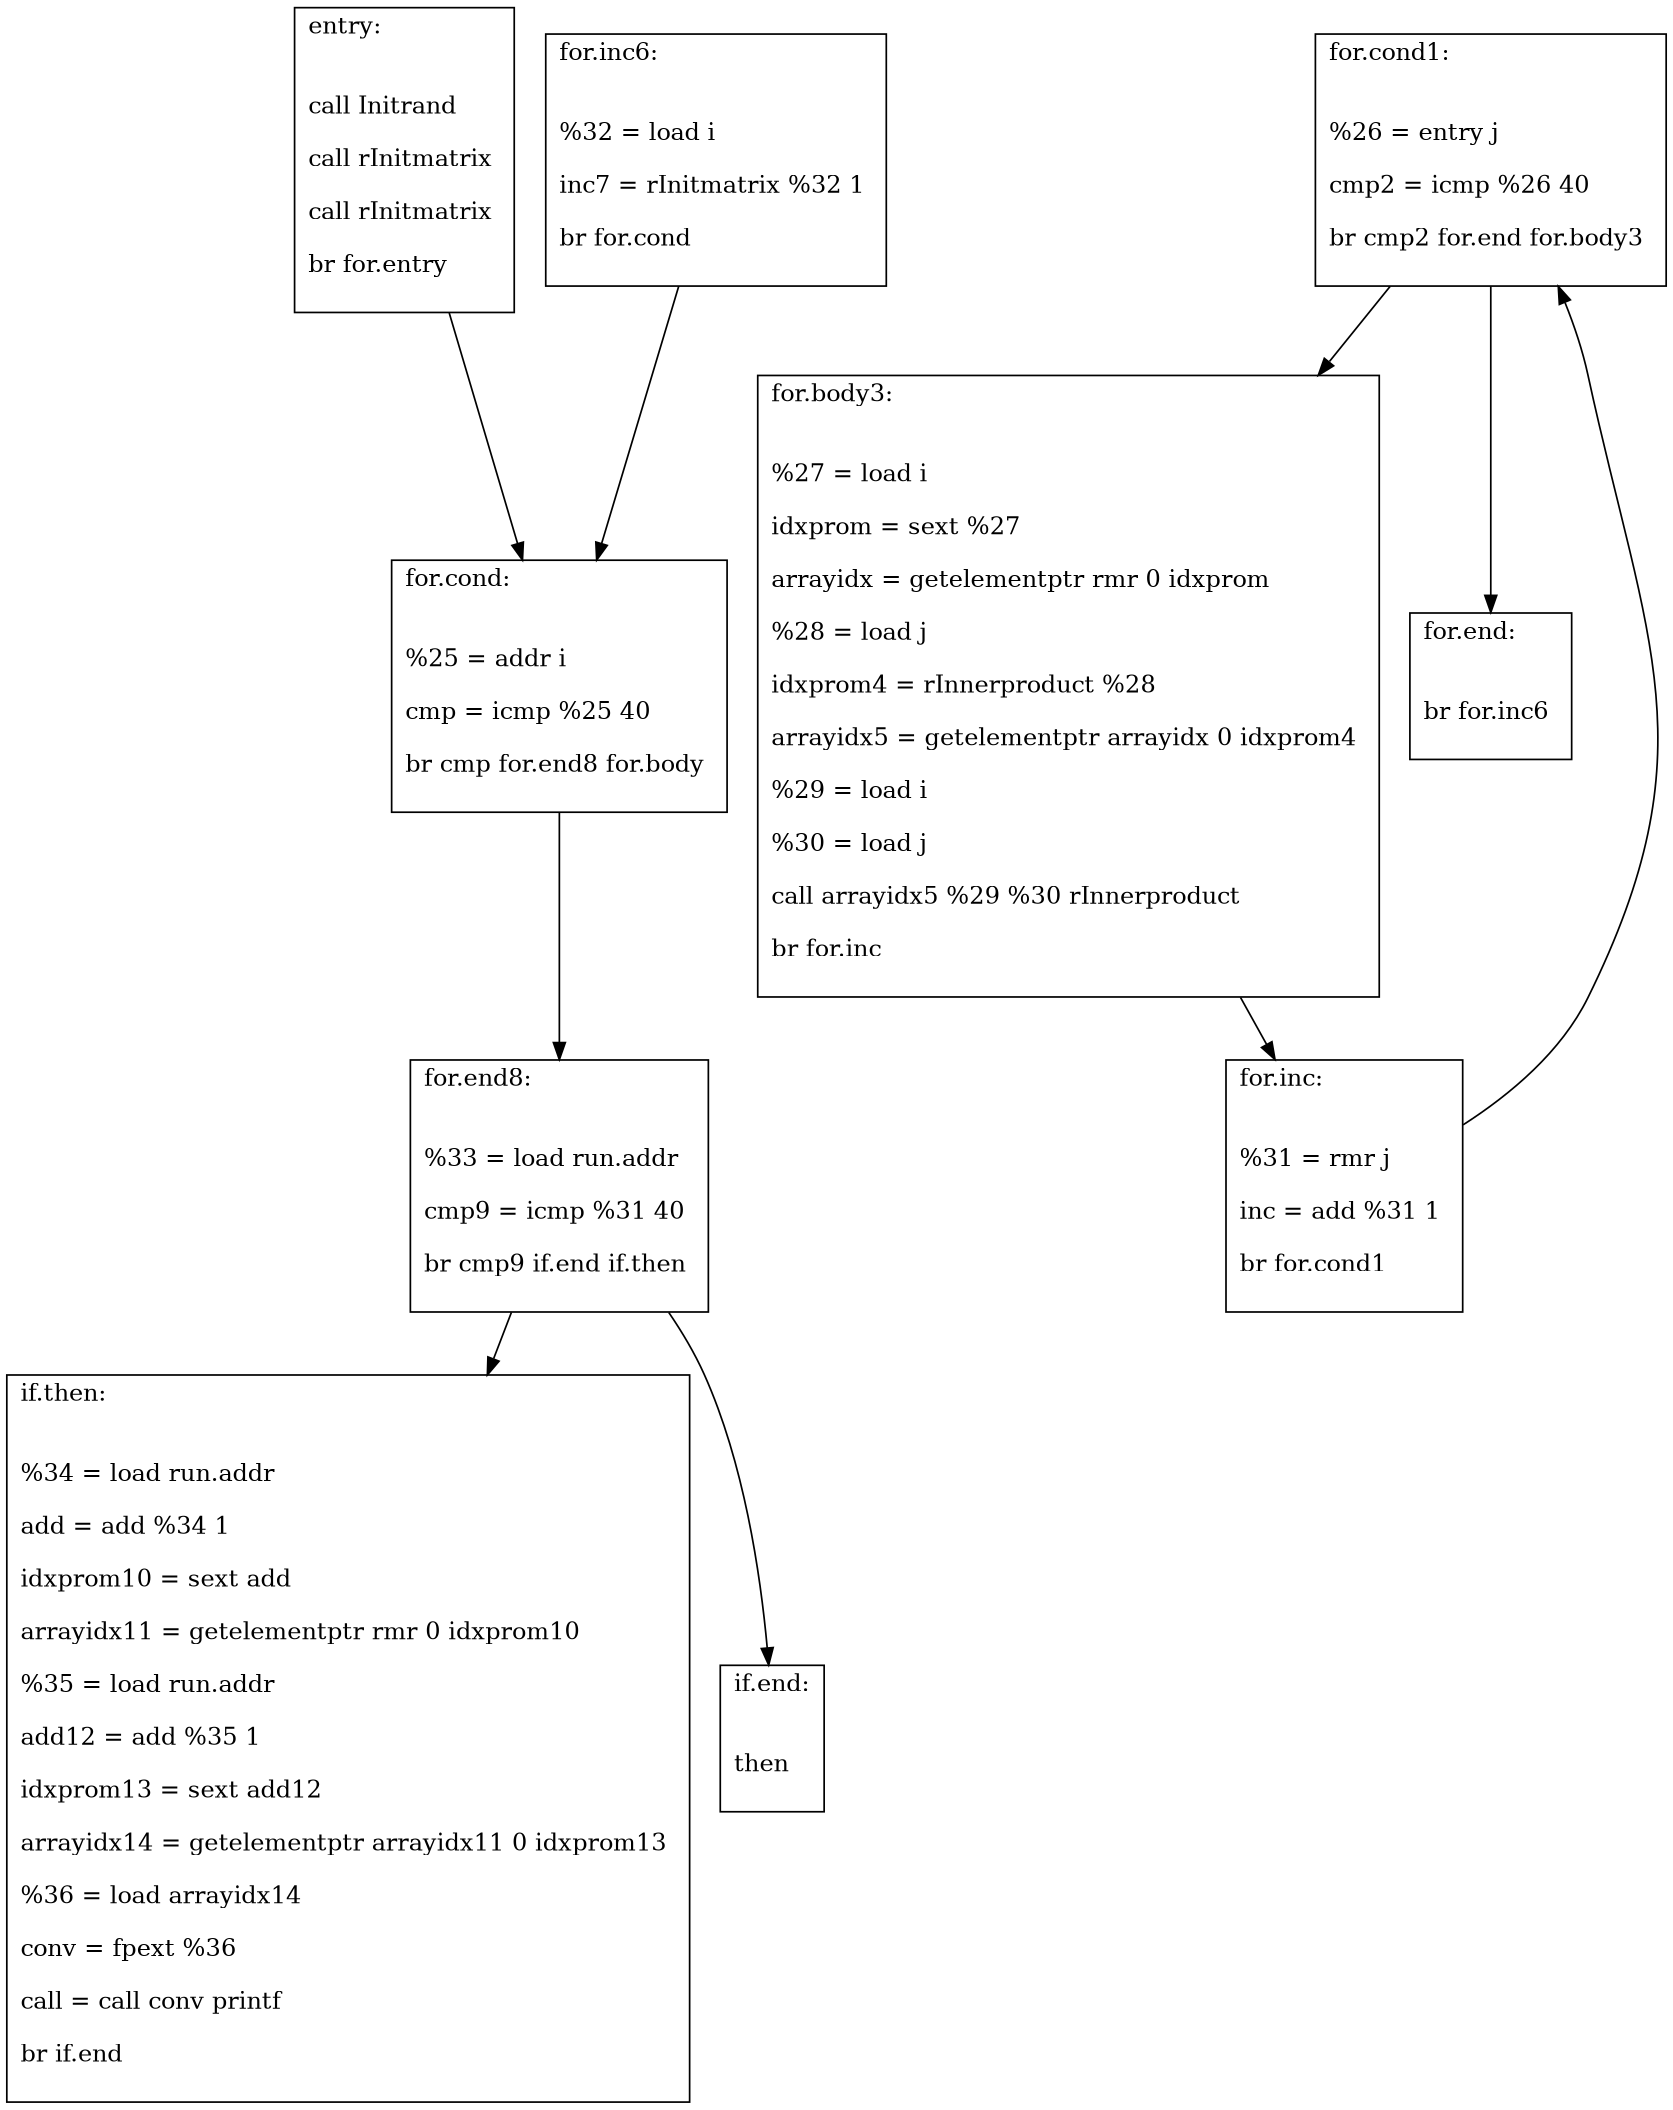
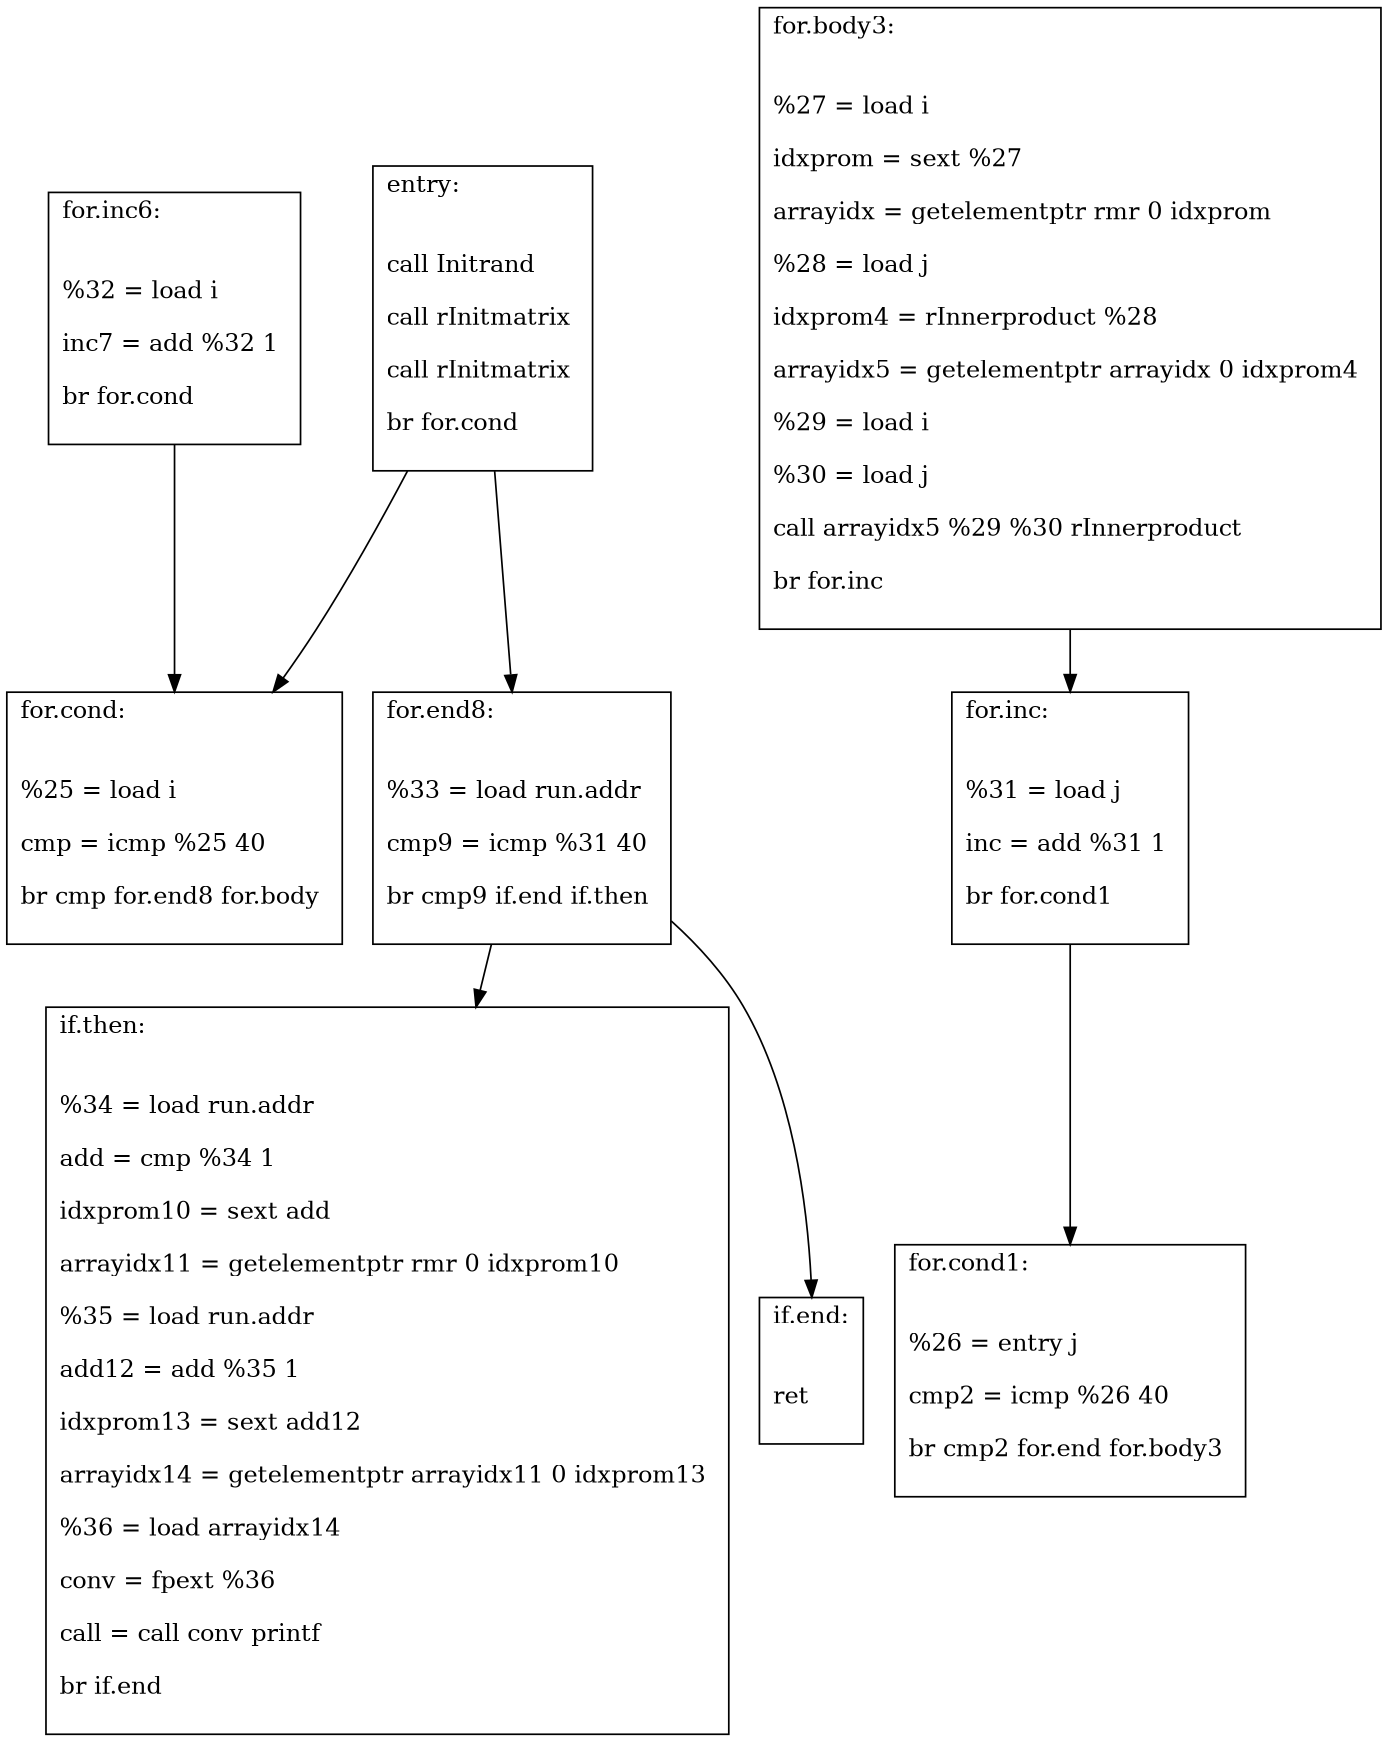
(716, 186) -> (175, 344)
(382, 265) -> (456, 423)
(1360, 324) -> none
(490, 659) -> (103, 791)
(1491, 686) -> none
(559, 928) -> (503, 573)
(1320, 1159) -> (1048, 791)
(129, 1527) -> (172, 1159)
(765, 1764) -> (795, 1396)
